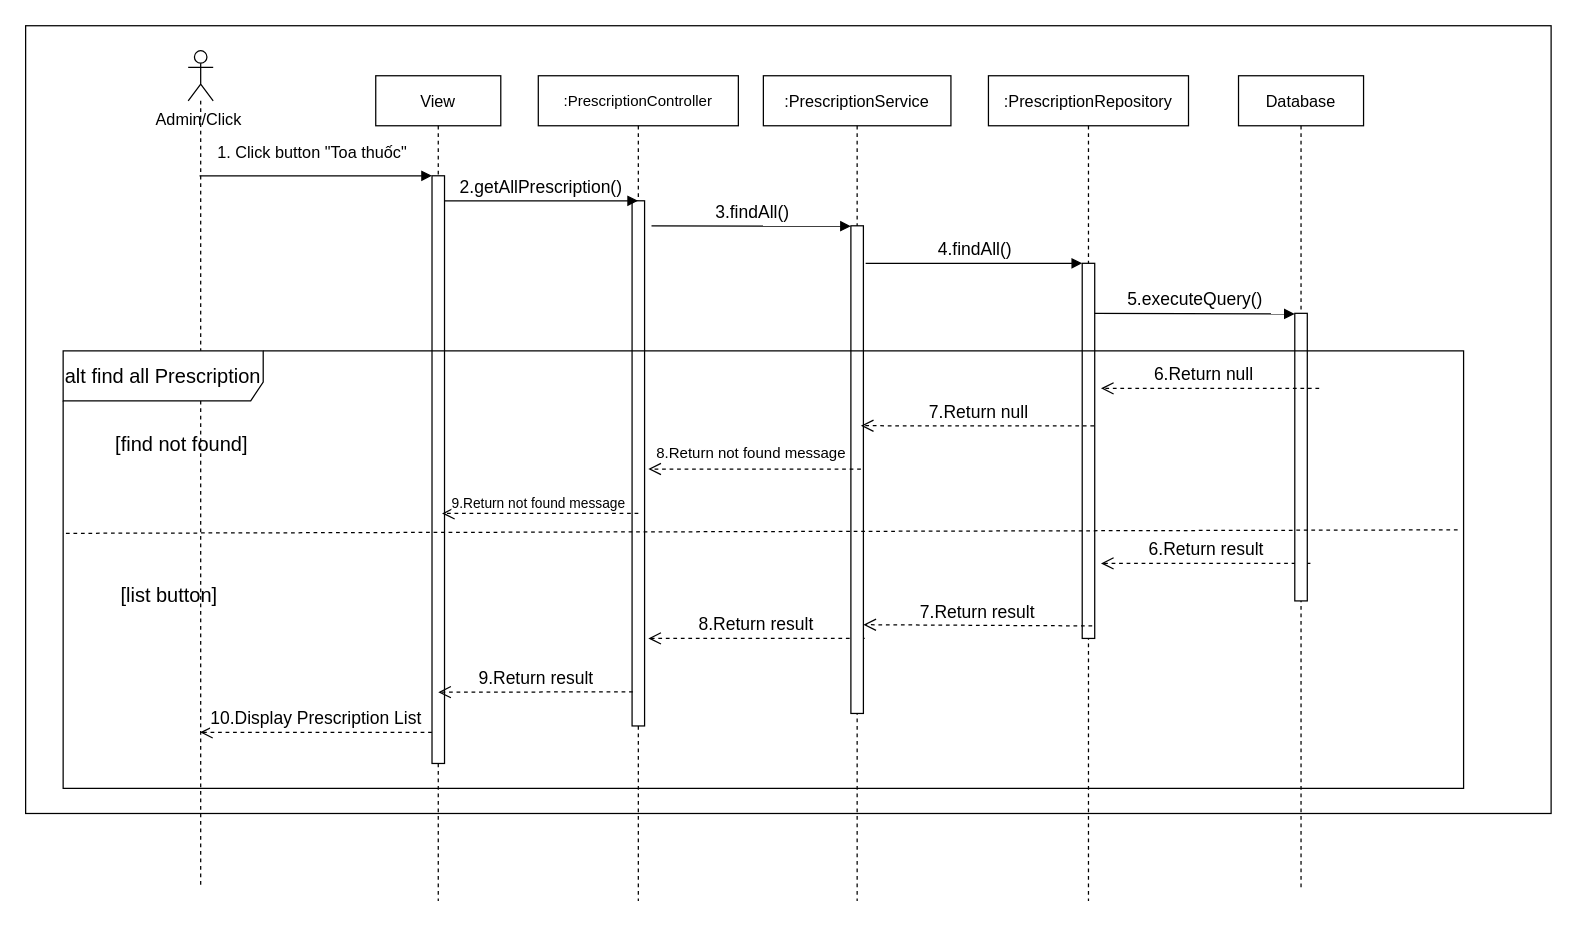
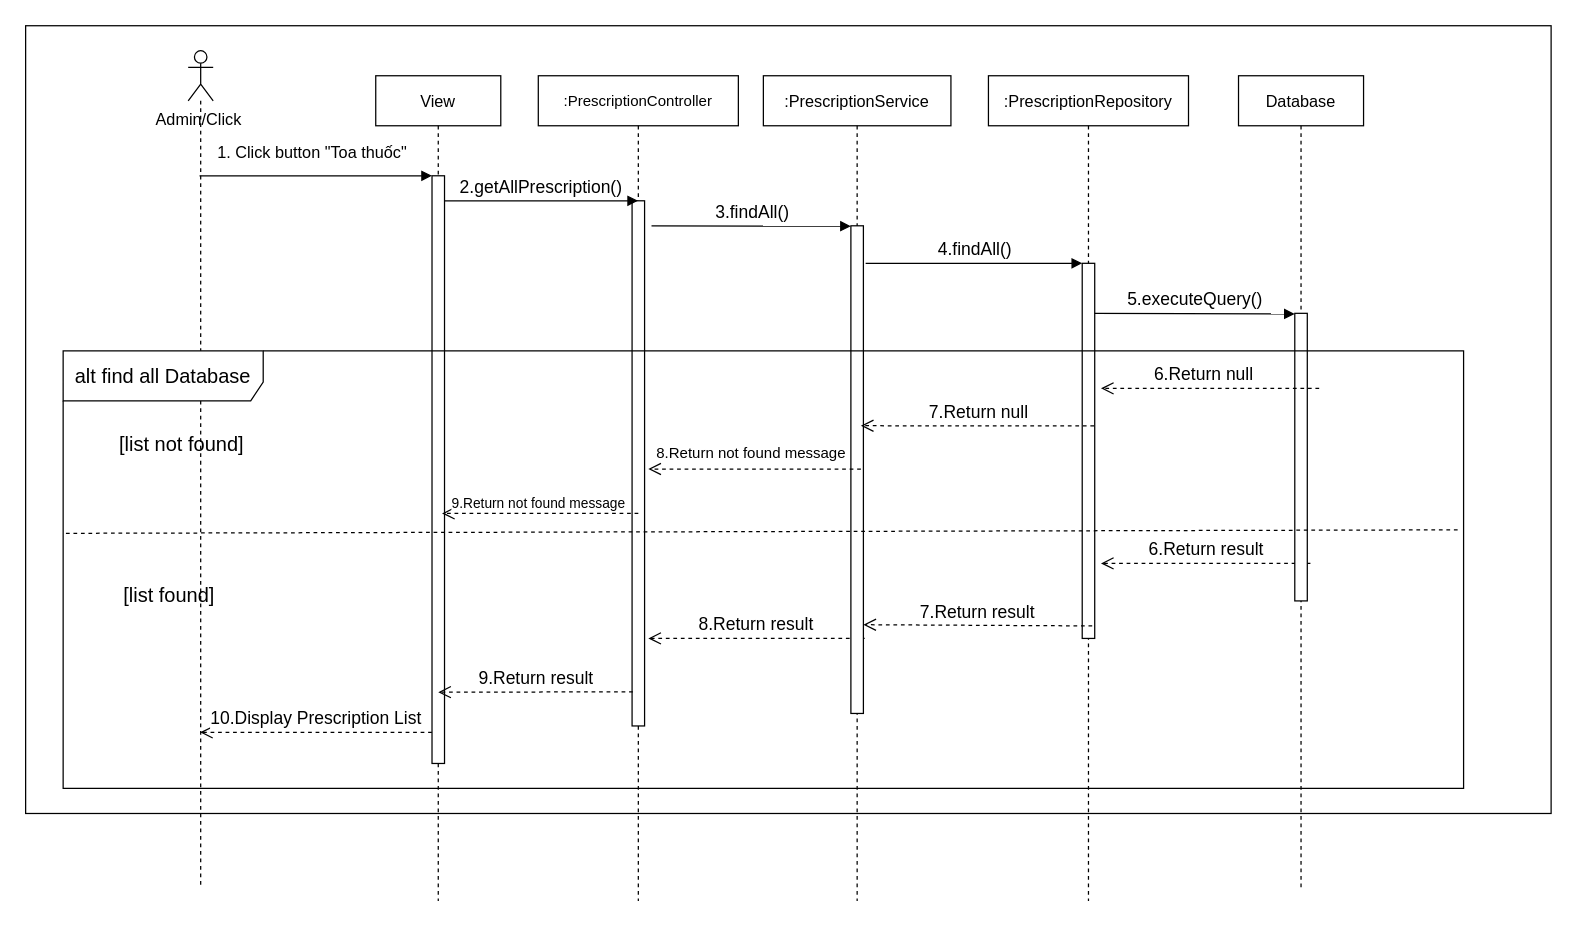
(163, 376) -> (163, 376)
(182, 444) -> (182, 444)
(169, 594) -> (169, 594)
